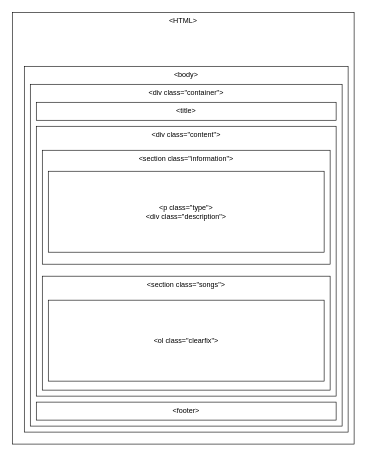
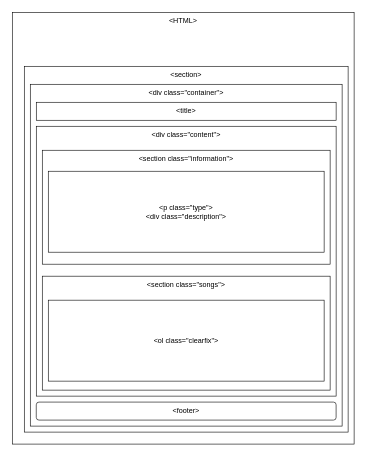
(186, 75) -> (186, 75)
(186, 411) -> (186, 411)
